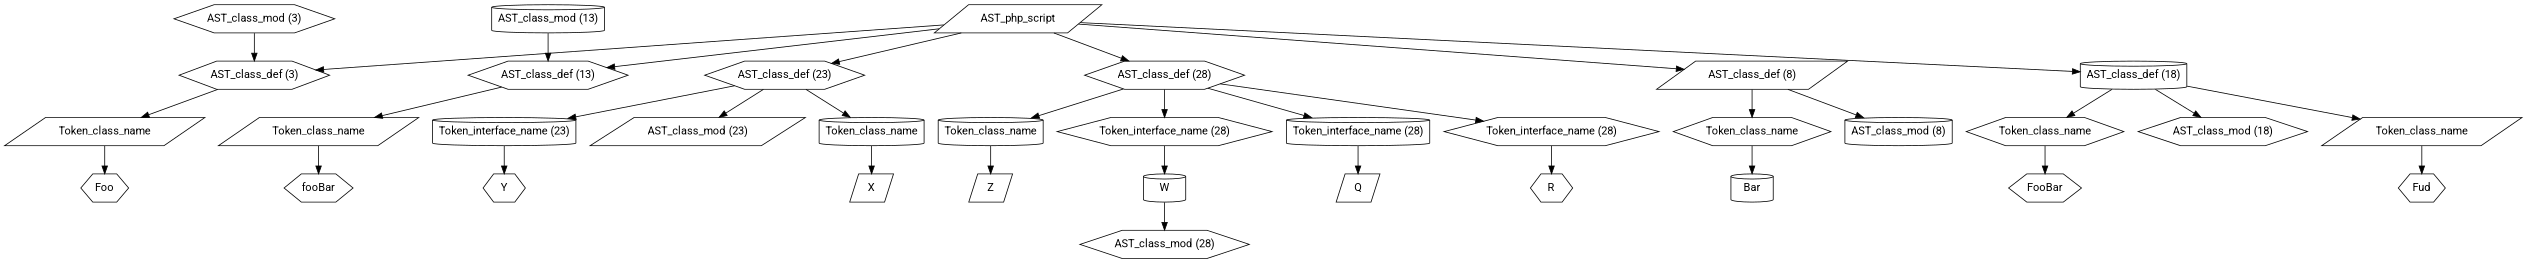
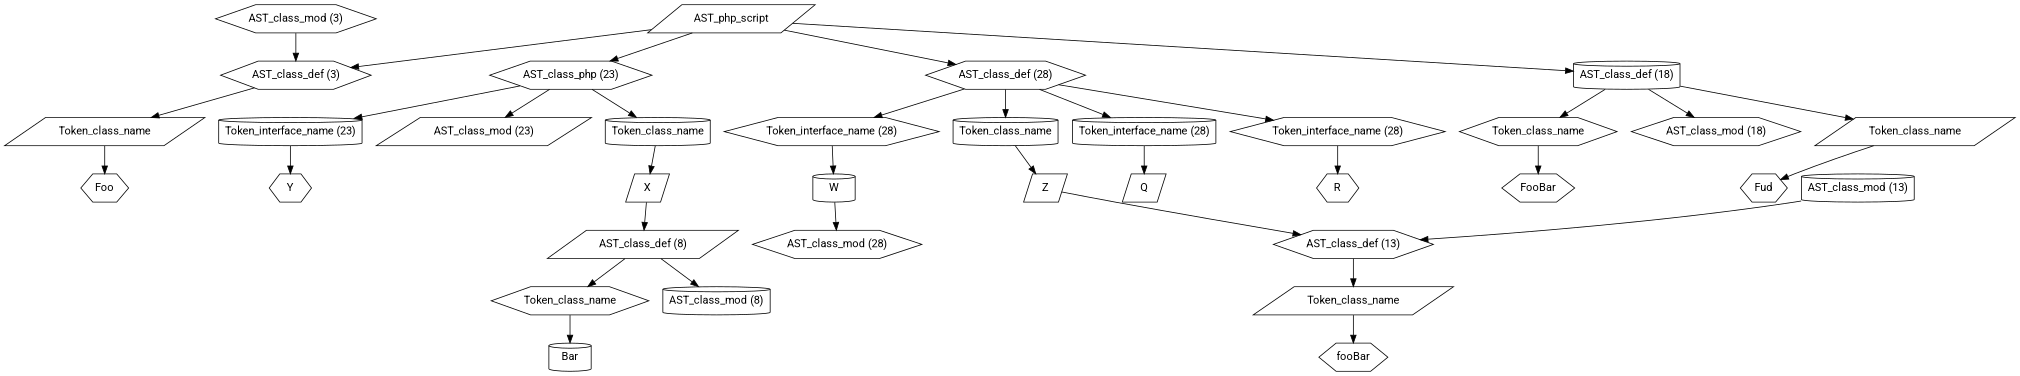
(1377, 46) -> (646, 212)
(777, 48) -> (1177, 213)
(785, 75) -> (571, 75)
